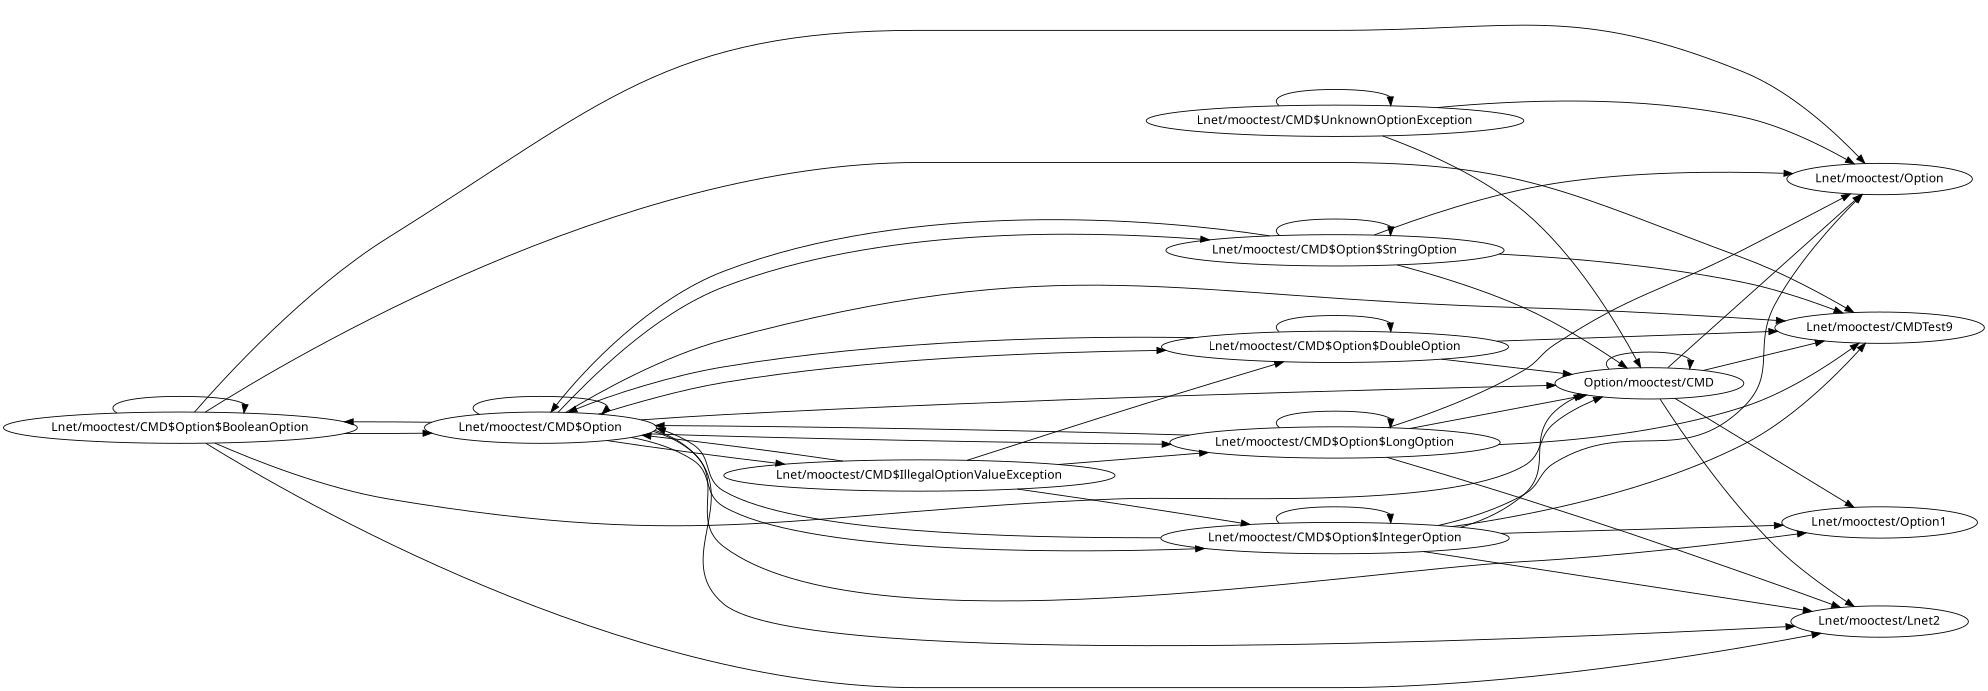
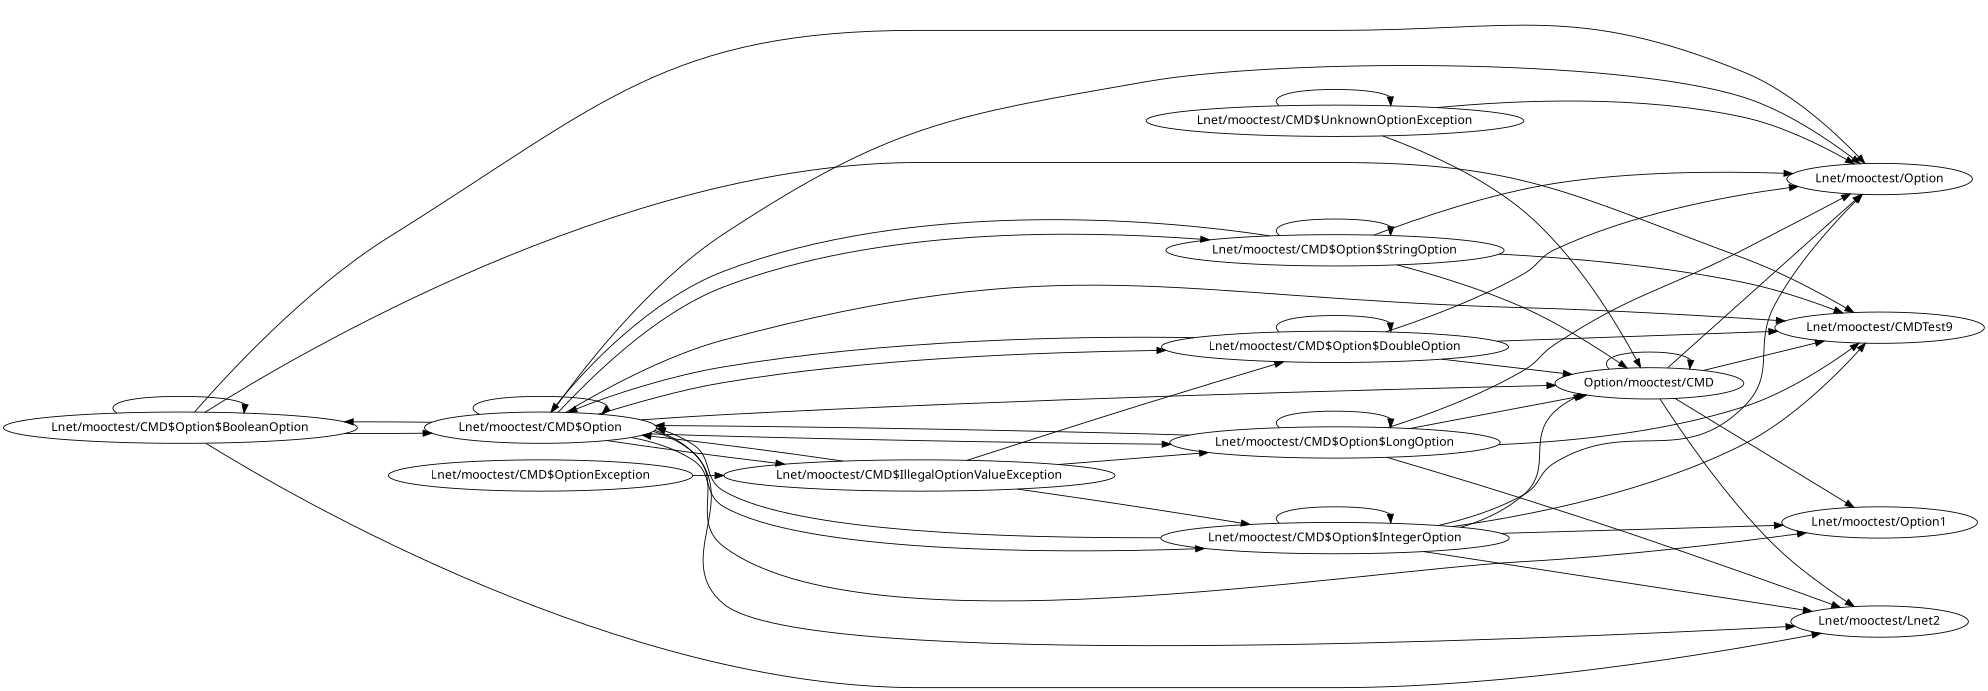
none -> (1158, 80)
none -> (1580, 239)
none -> (541, 476)
(916, 512) -> none
